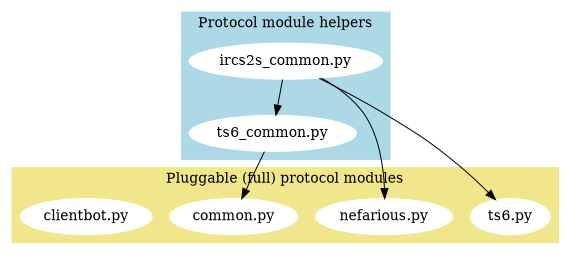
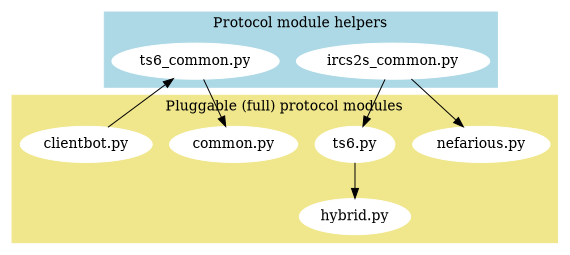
(280, 92) -> (136, 106)
none -> (355, 217)
